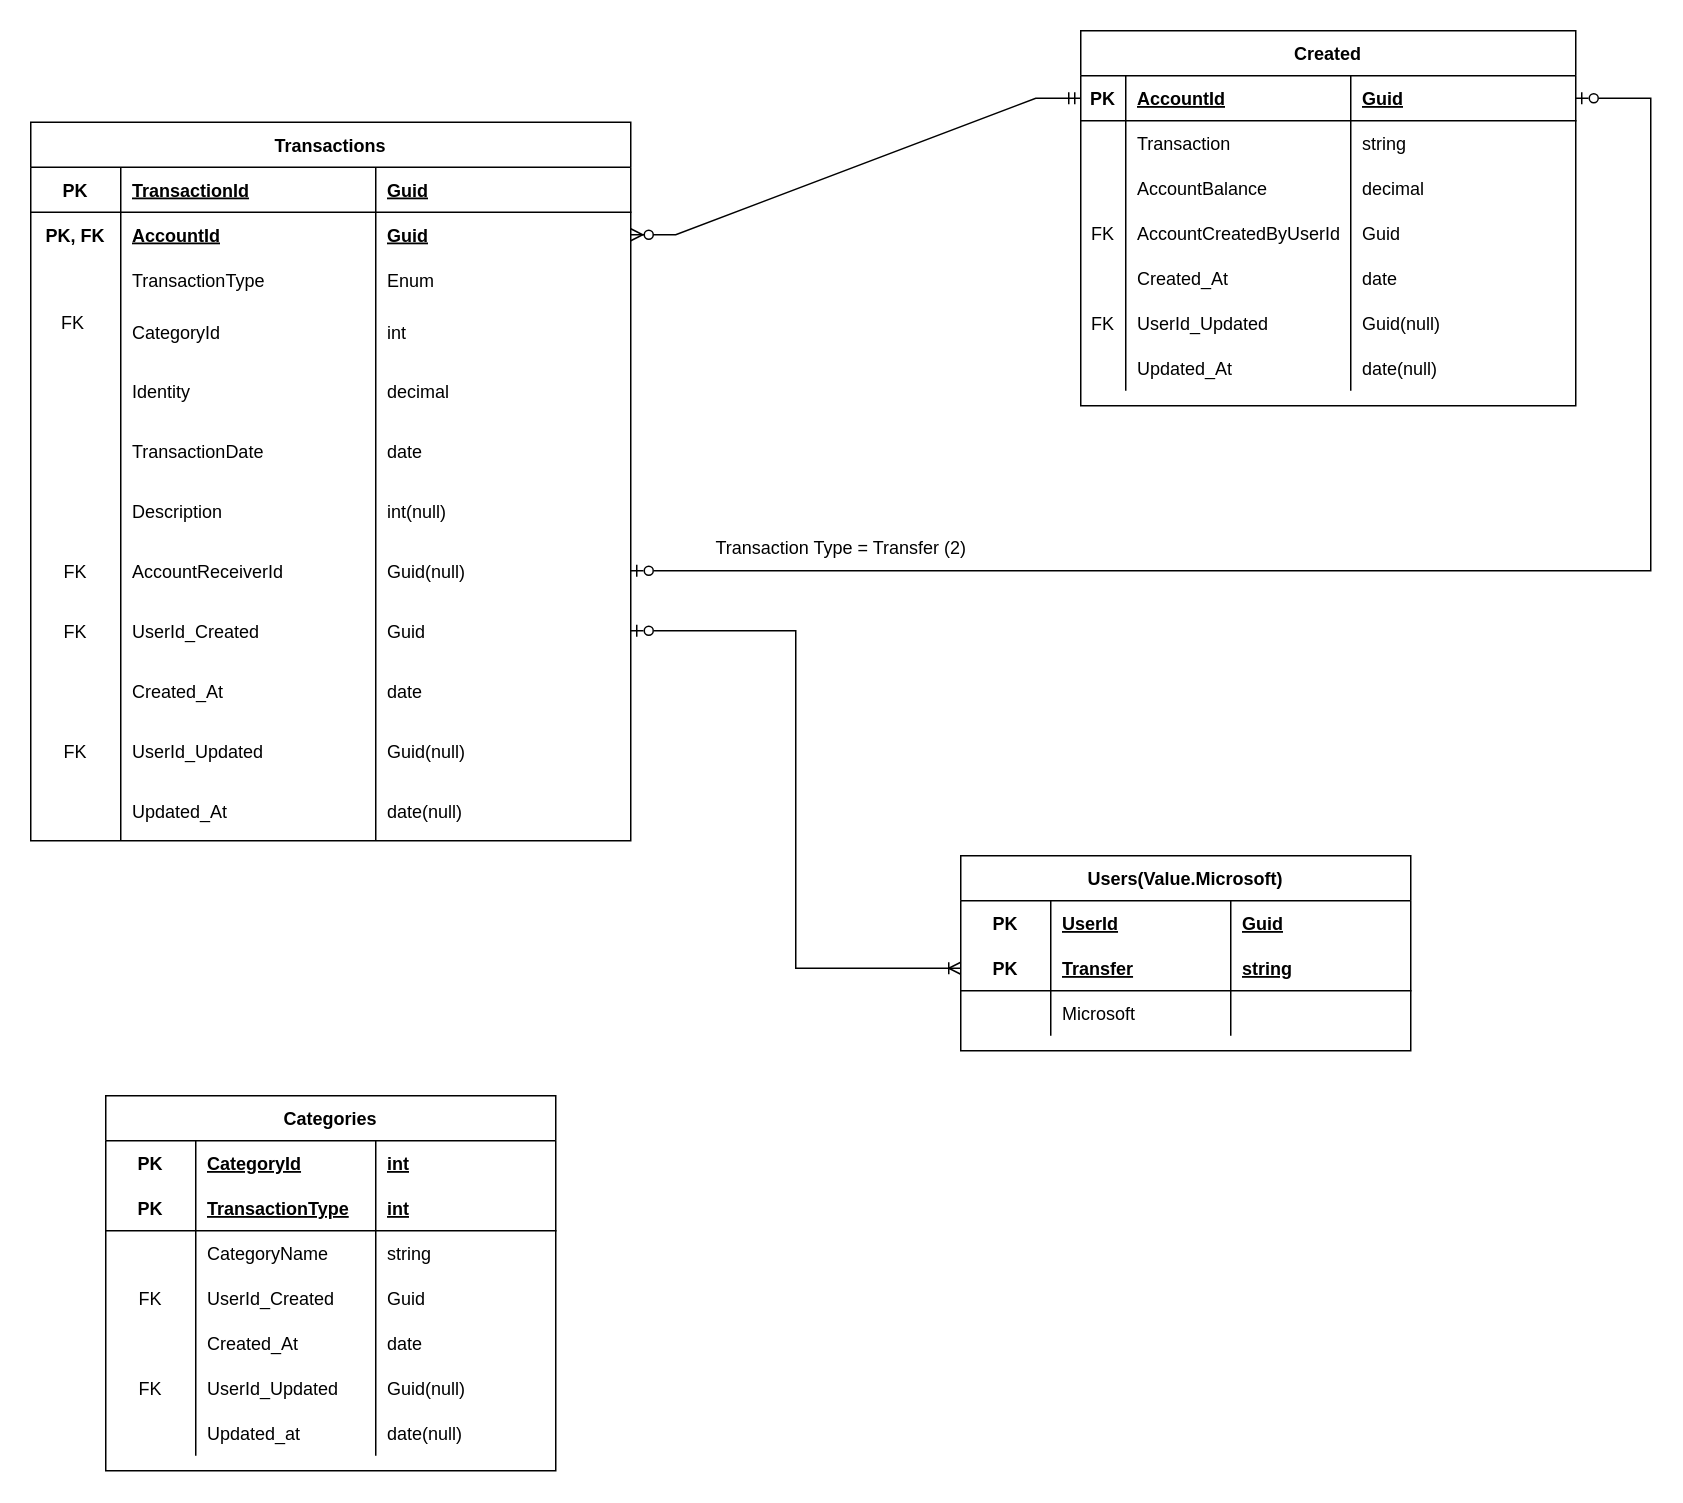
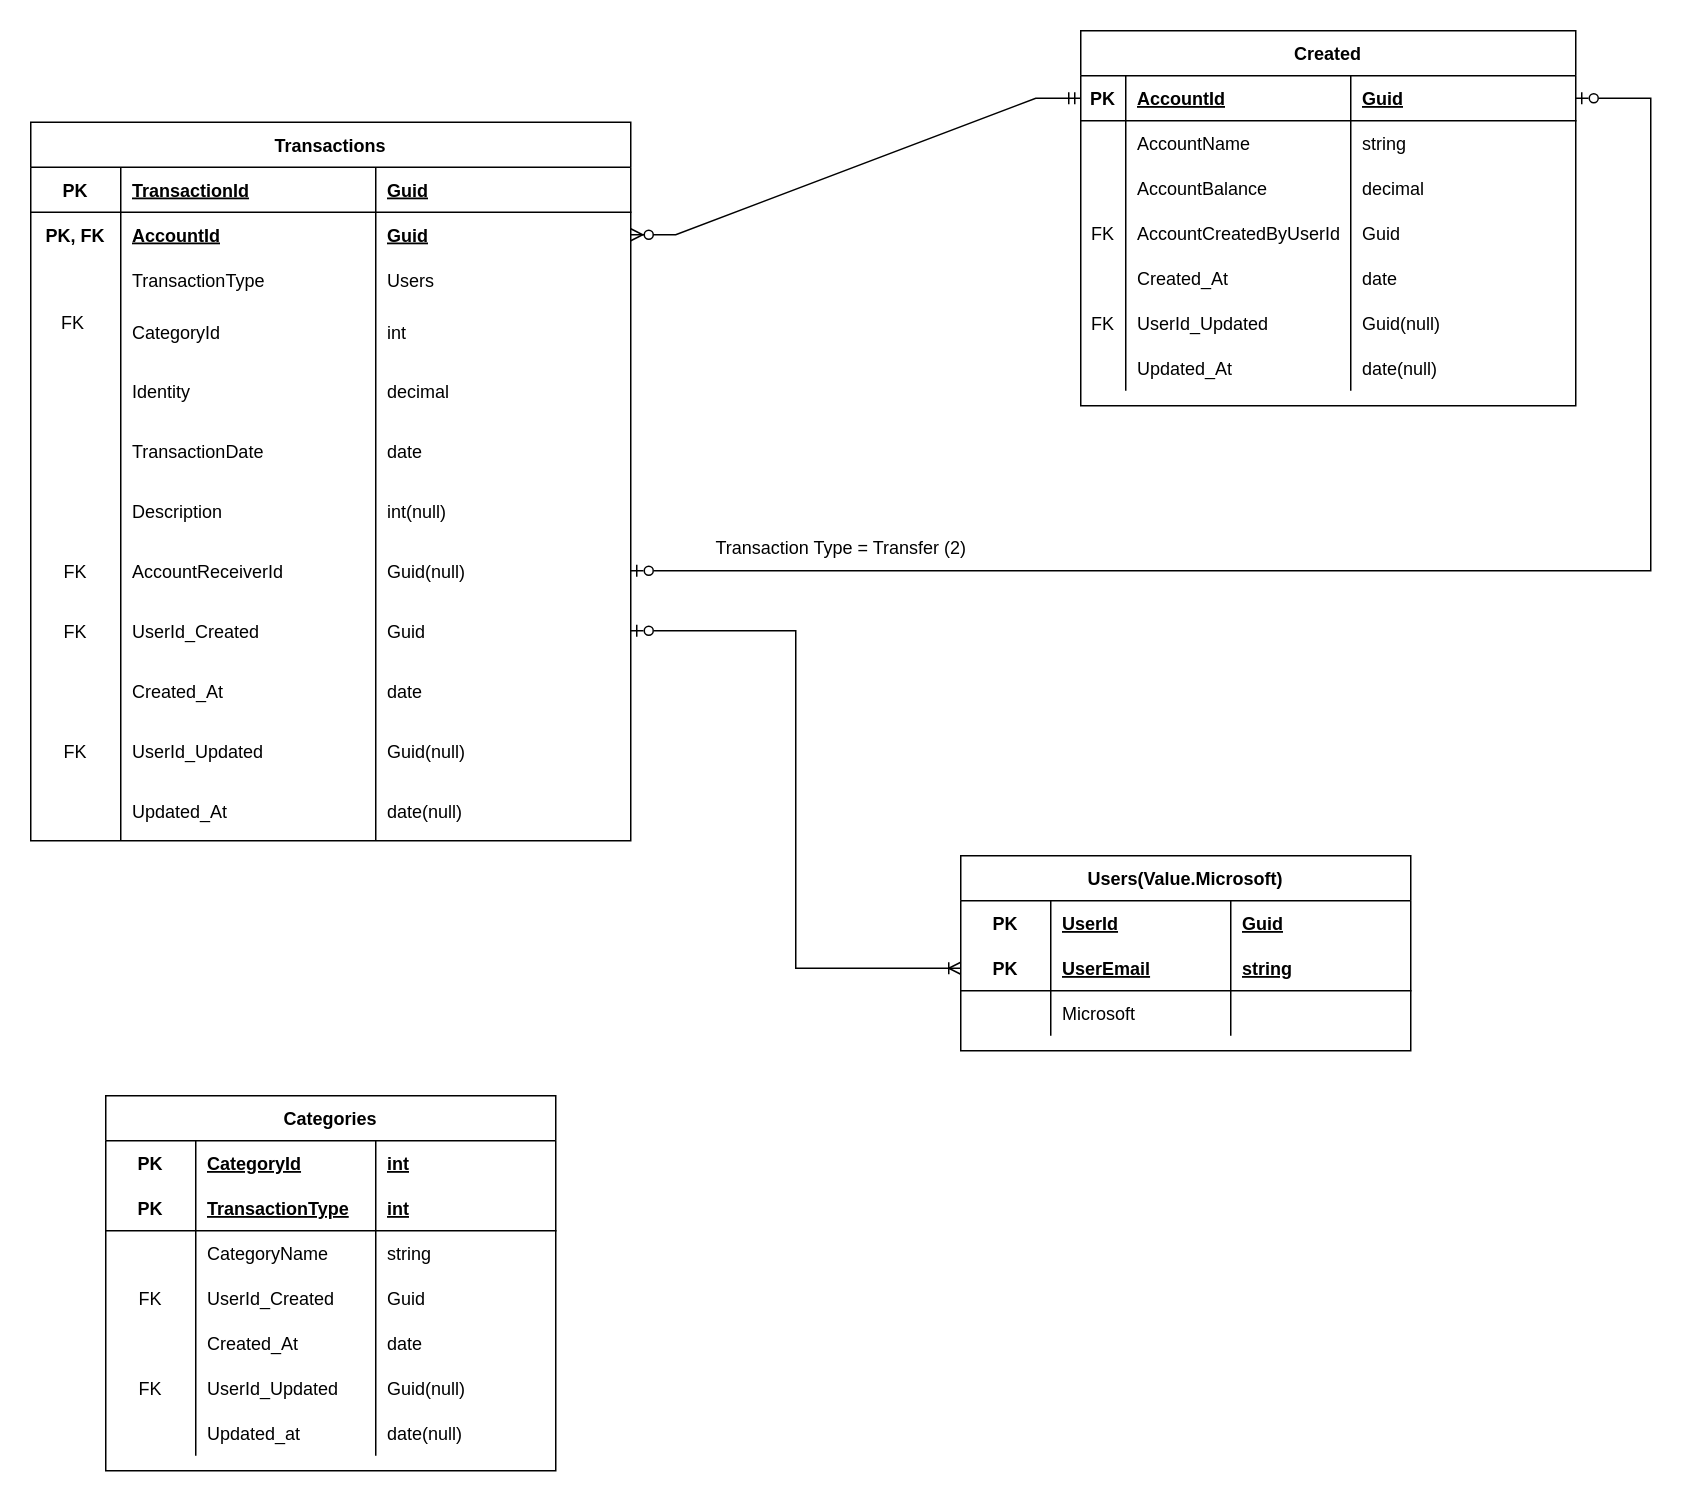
(1190, 144) -> (1192, 144)
(407, 281) -> (412, 281)
(1102, 969) -> (1103, 969)
